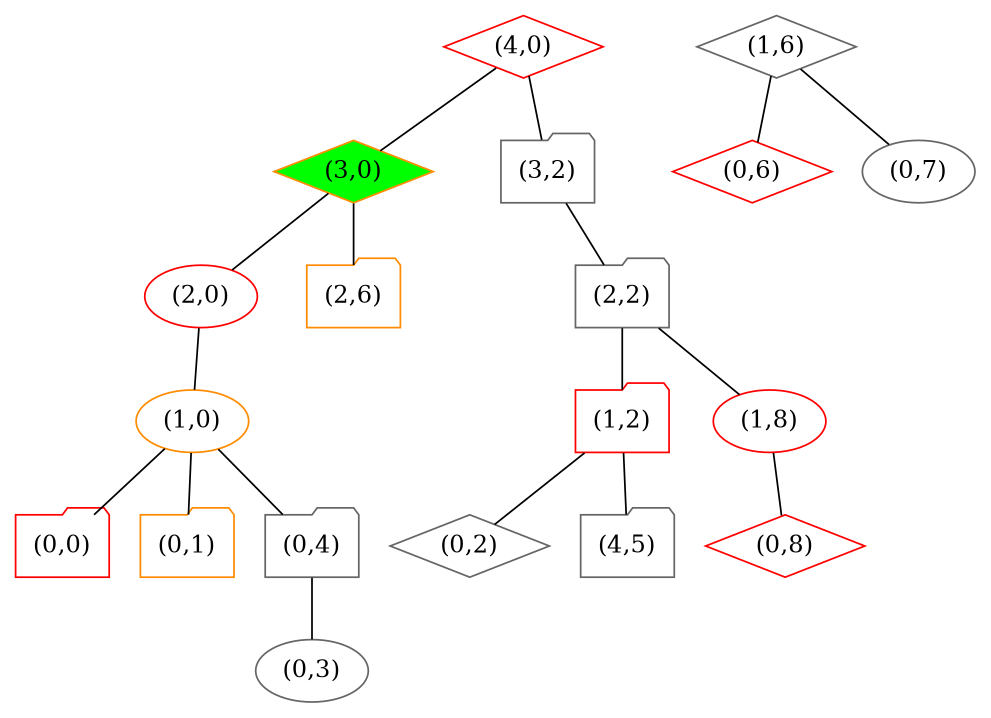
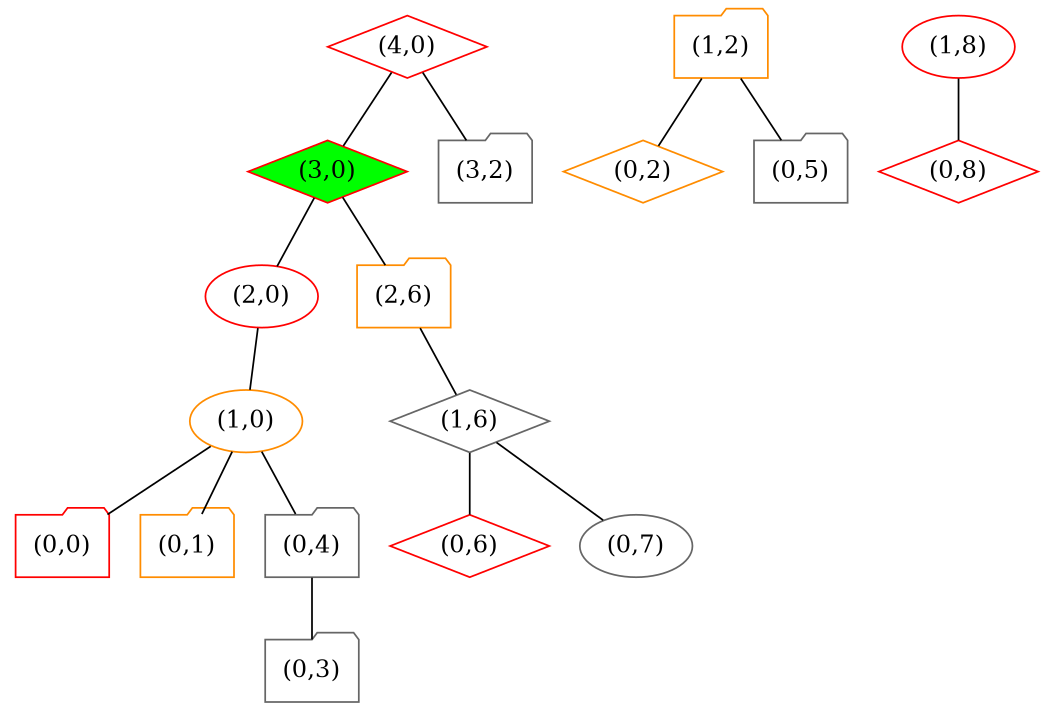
(354, 172) -> (328, 172)
(622, 296) -> none
none -> (438, 361)
(622, 421) -> (721, 47)
(470, 546) -> (643, 172)
(627, 546) -> (801, 172)
(312, 671) -> (312, 671)
